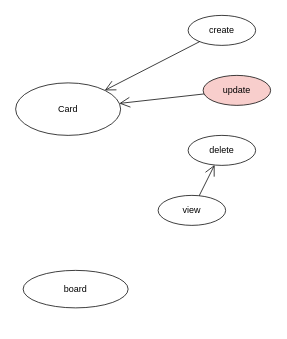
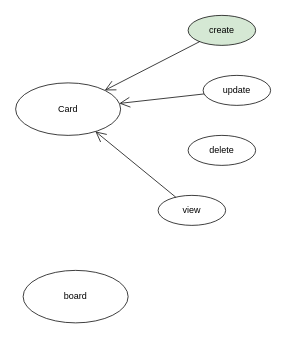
(222, 30) -> (222, 30)
(237, 90) -> (237, 90)
(206, 181) -> (136, 165)
(75, 289) -> (75, 297)
